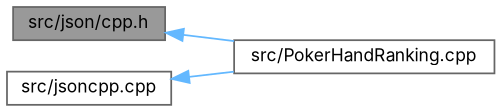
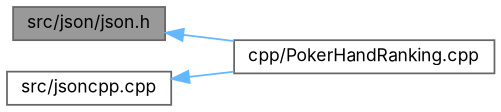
(89, 24) -> (89, 24)
(364, 57) -> (364, 57)
